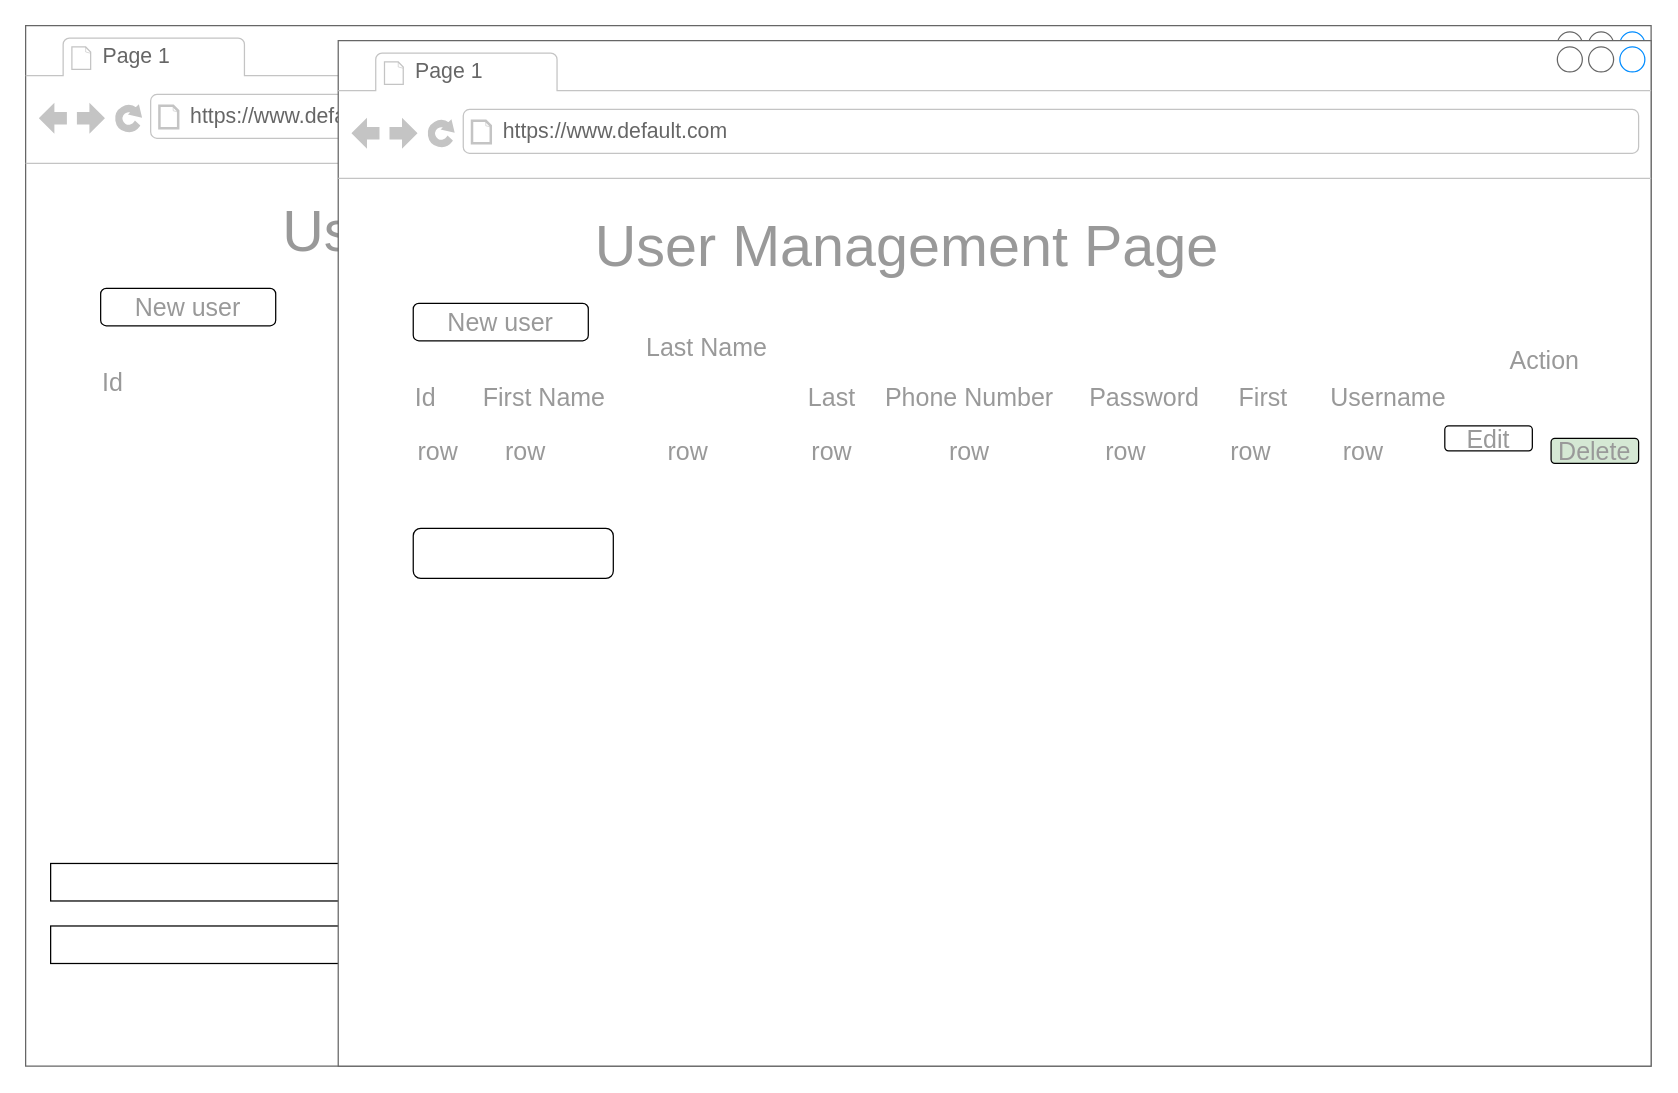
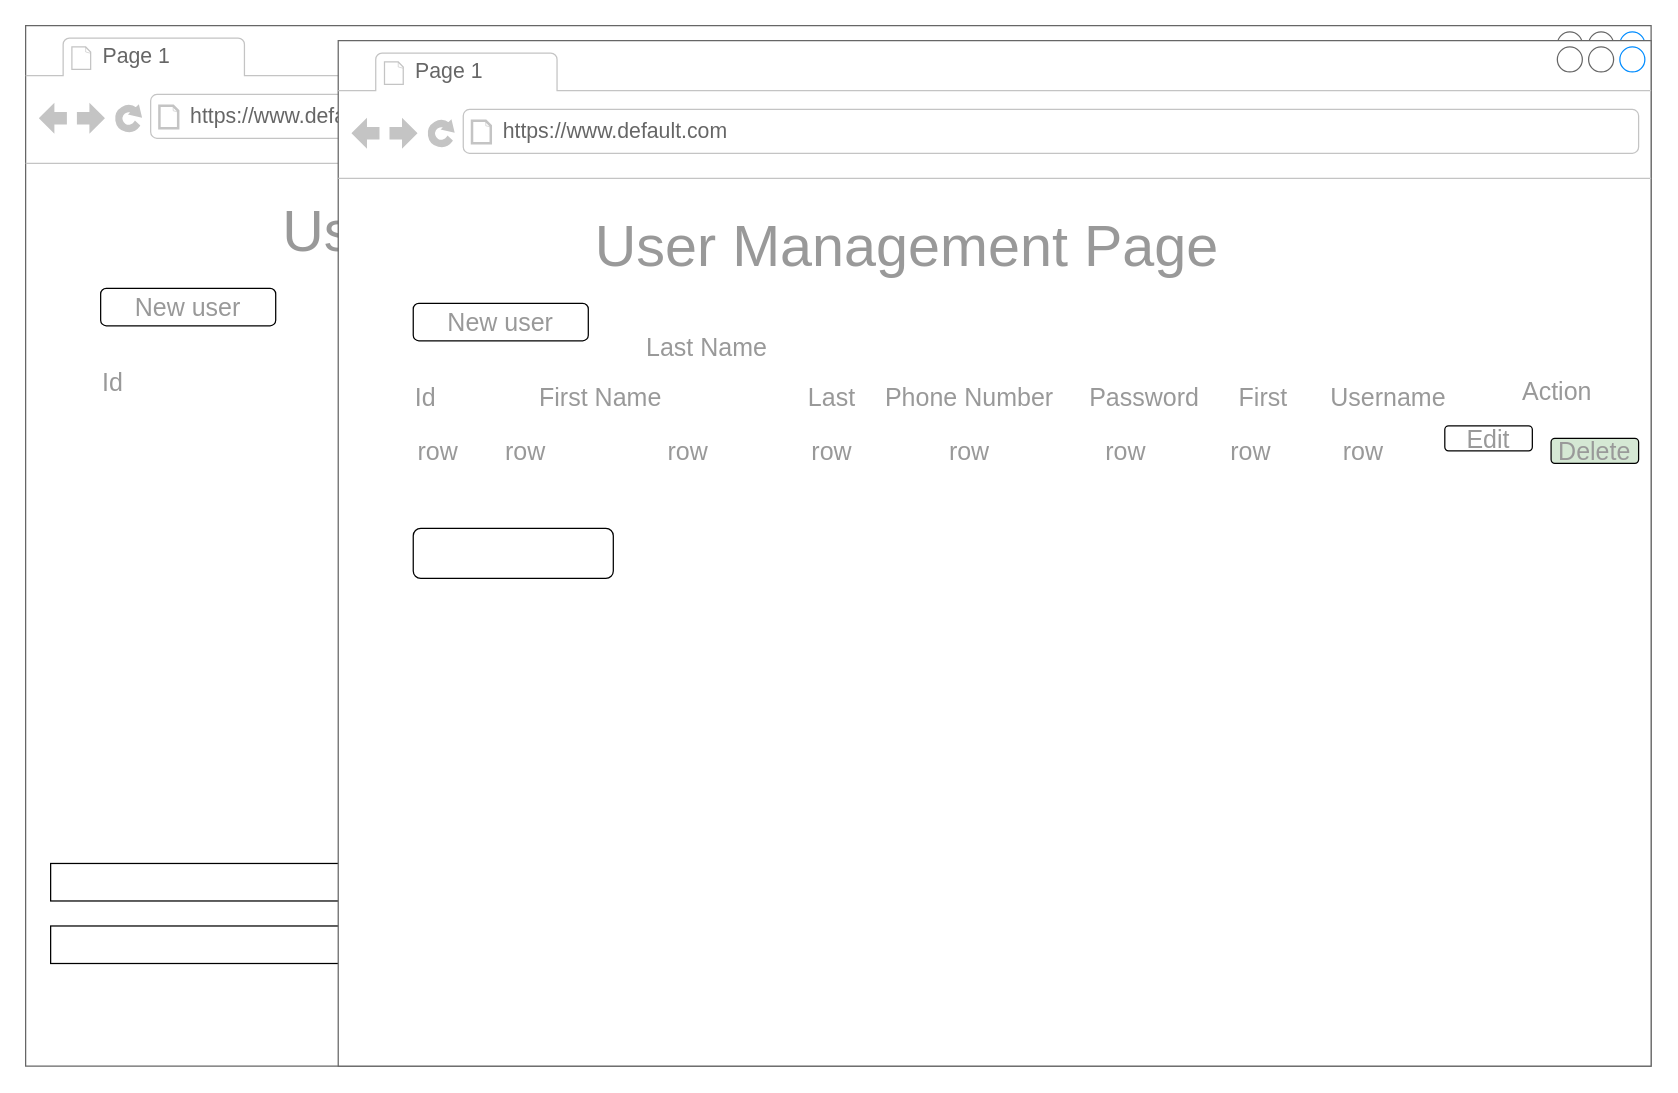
(1544, 359) -> (1557, 391)
(544, 397) -> (601, 397)
